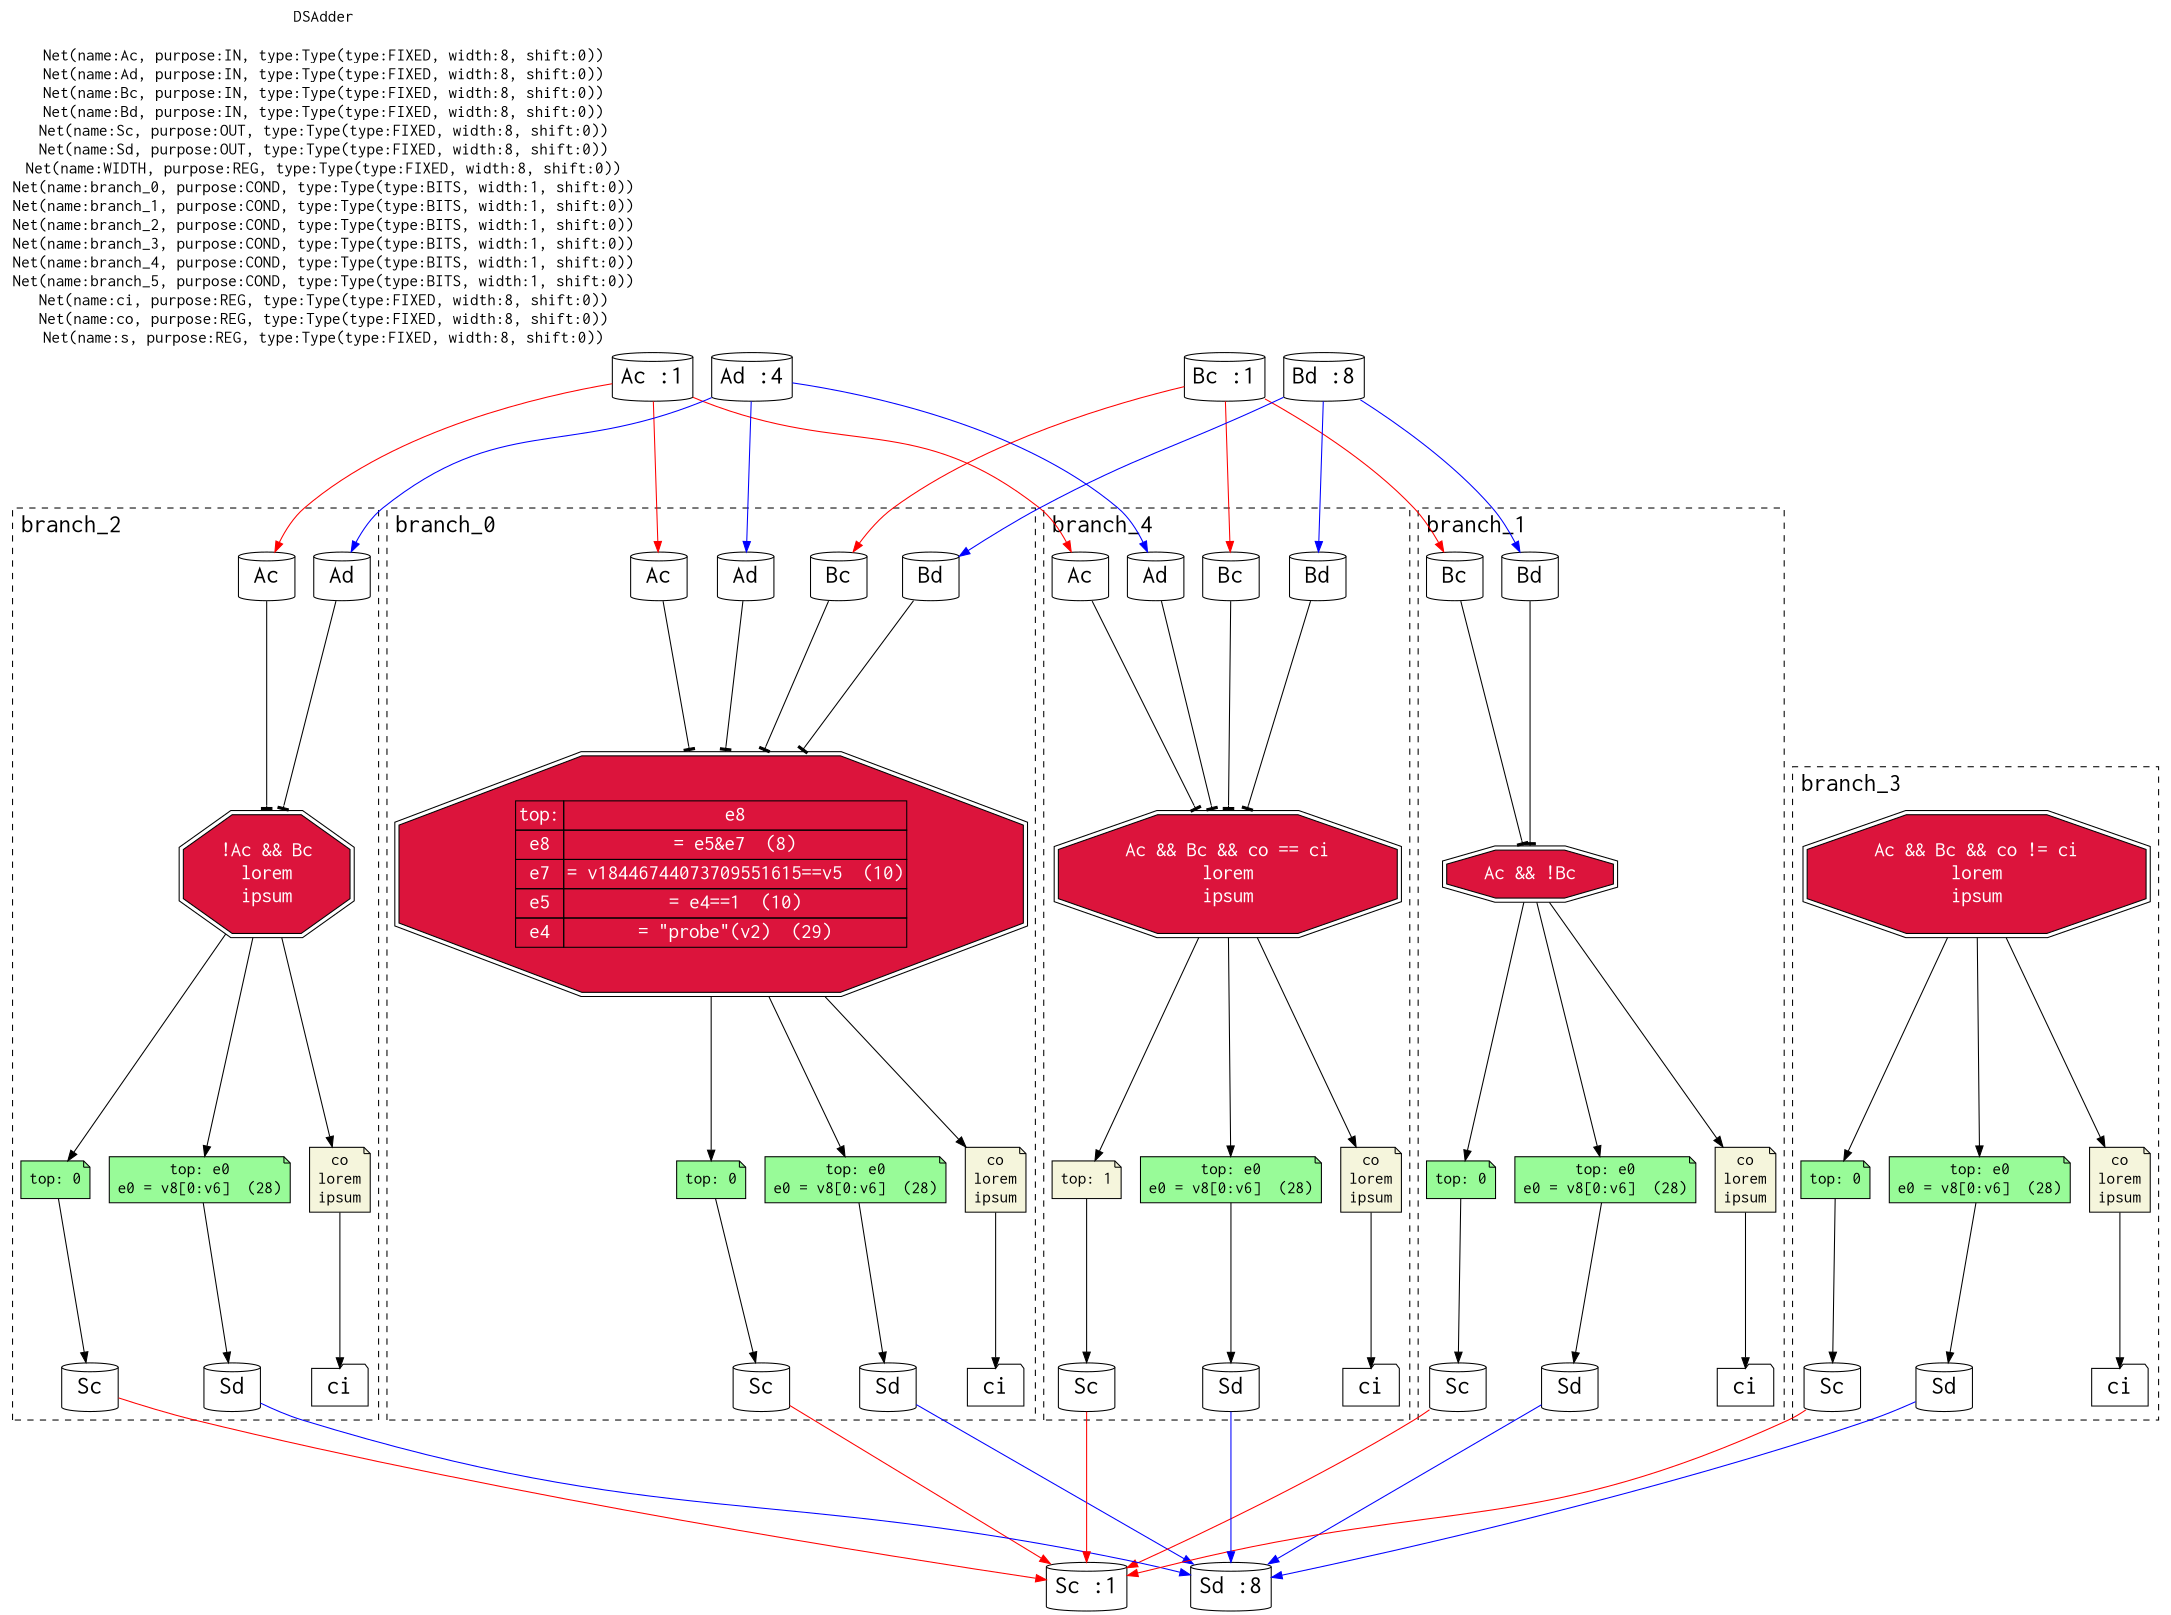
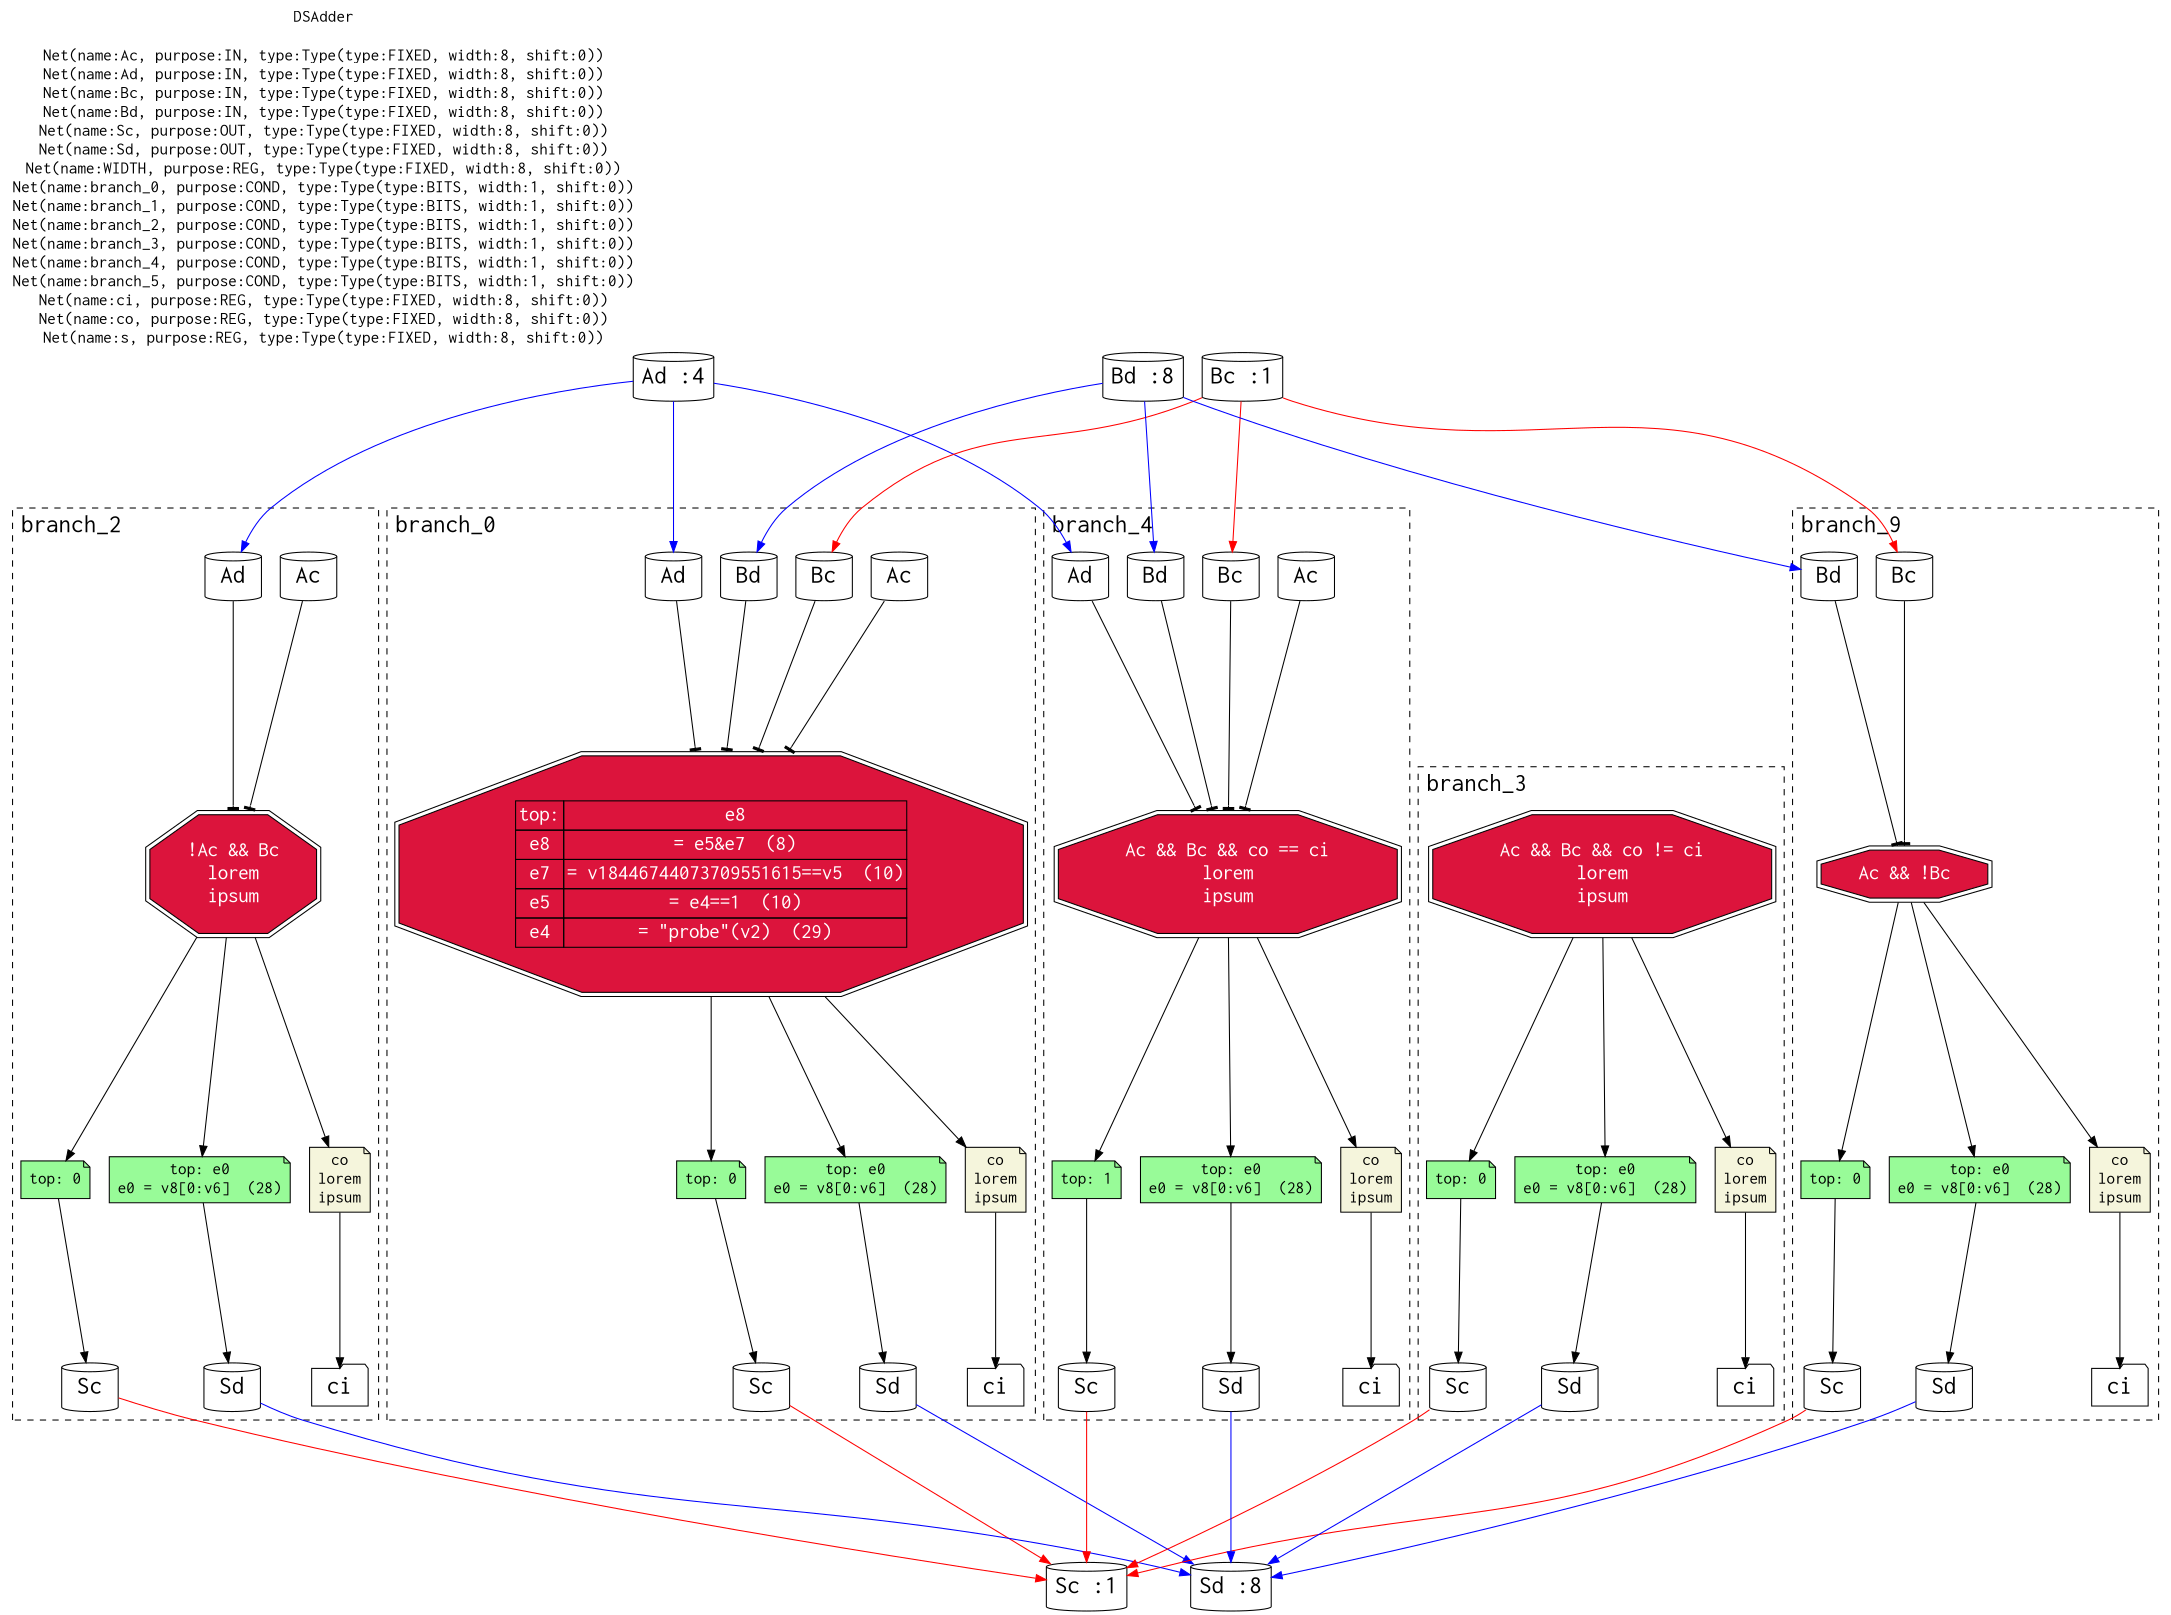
(653, 377) -> none
(1477, 526) -> (1852, 526)
(1087, 1180) -> (1087, 1180)
